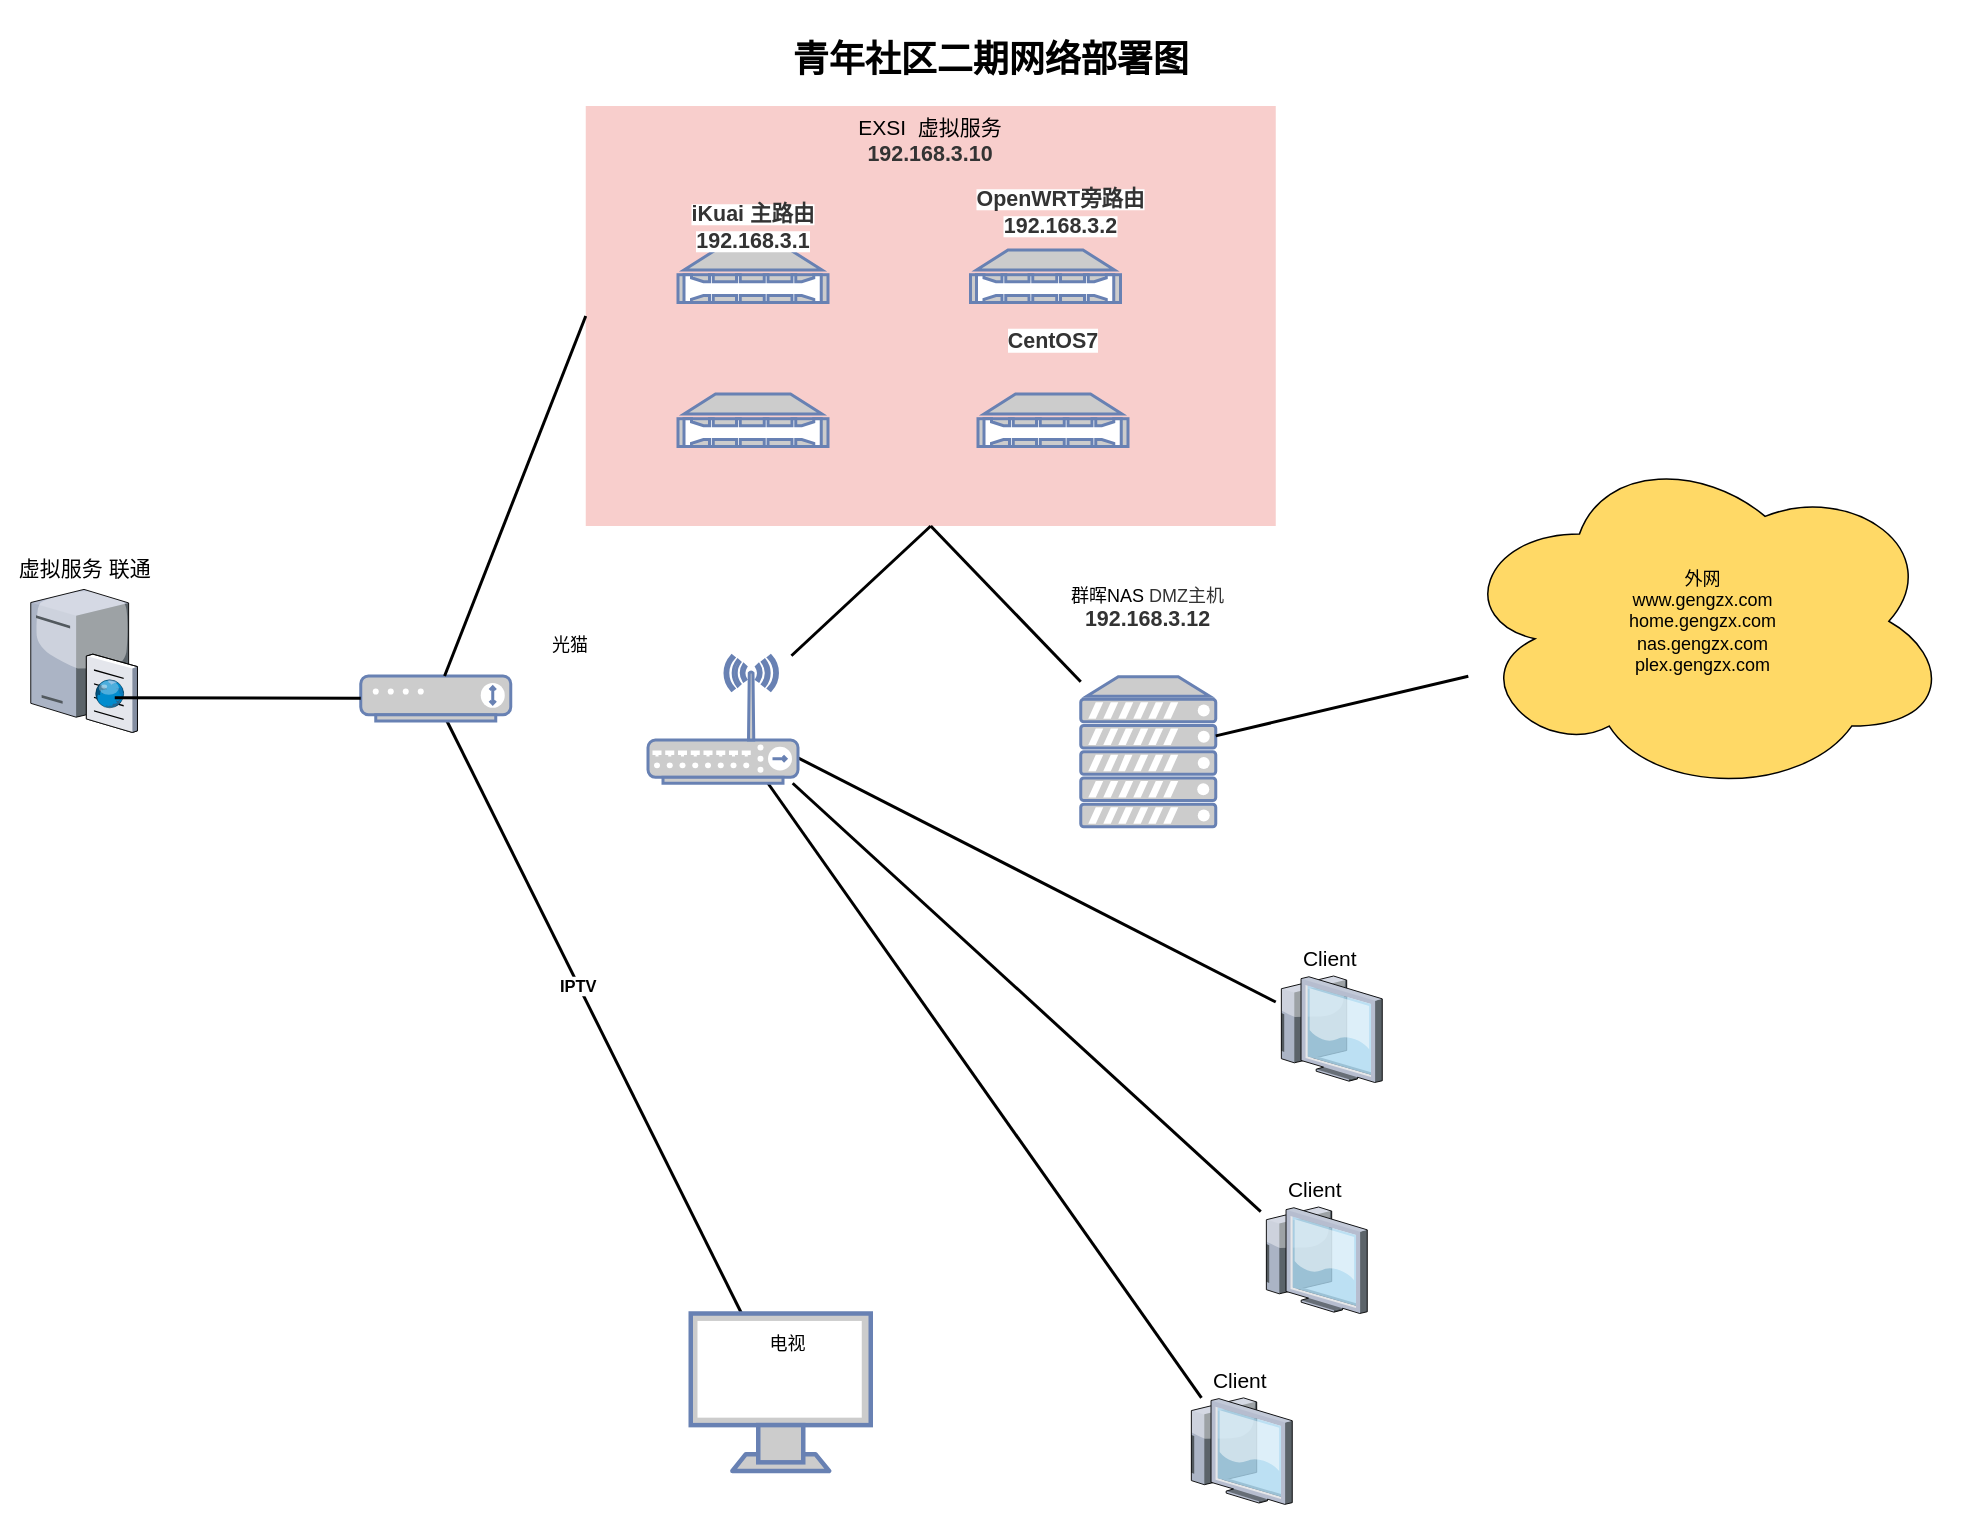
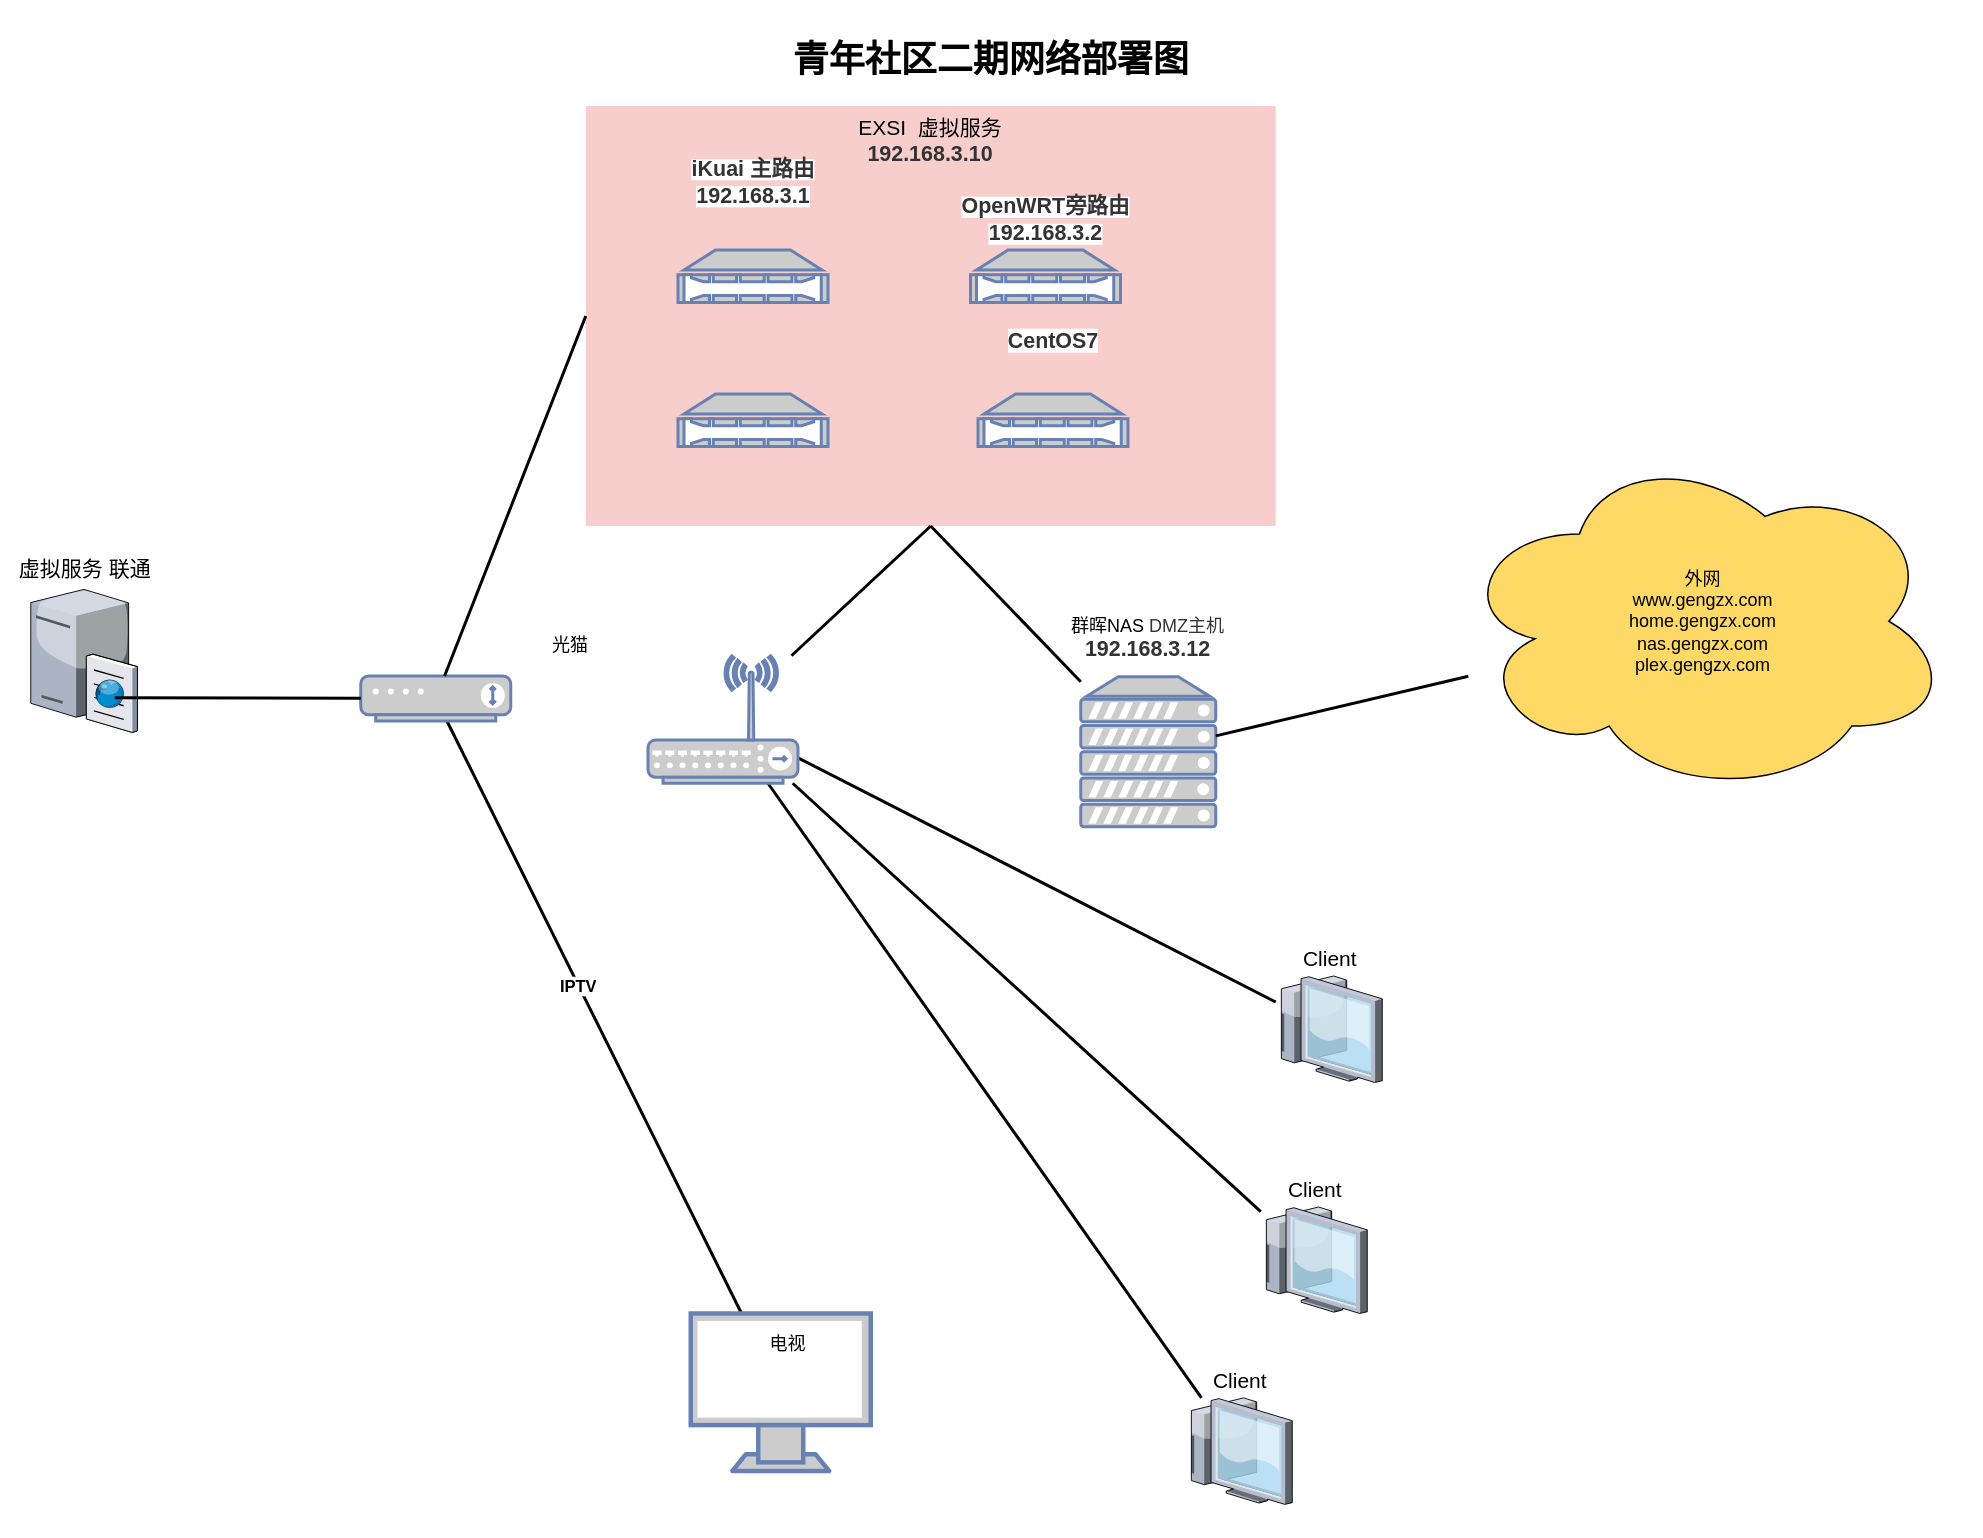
(1061, 212) -> (1046, 219)
(753, 227) -> (753, 182)
(1148, 608) -> (1148, 638)
